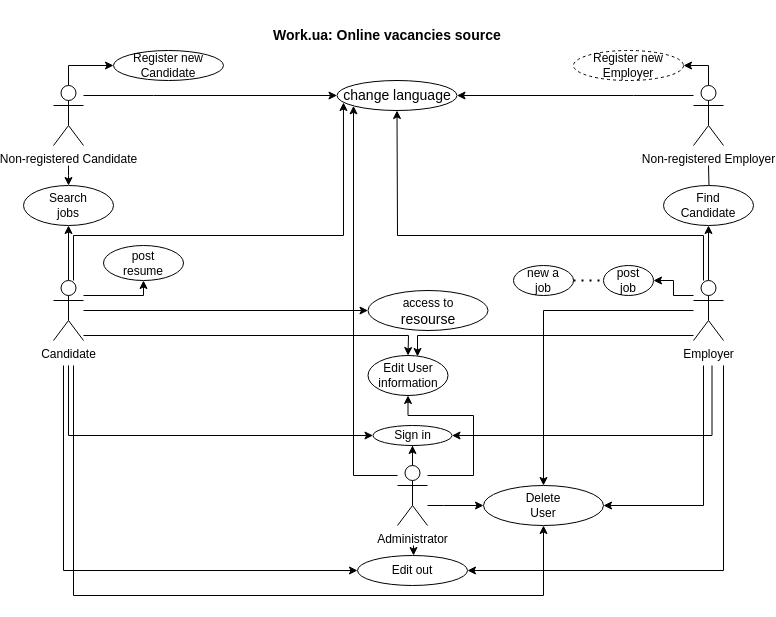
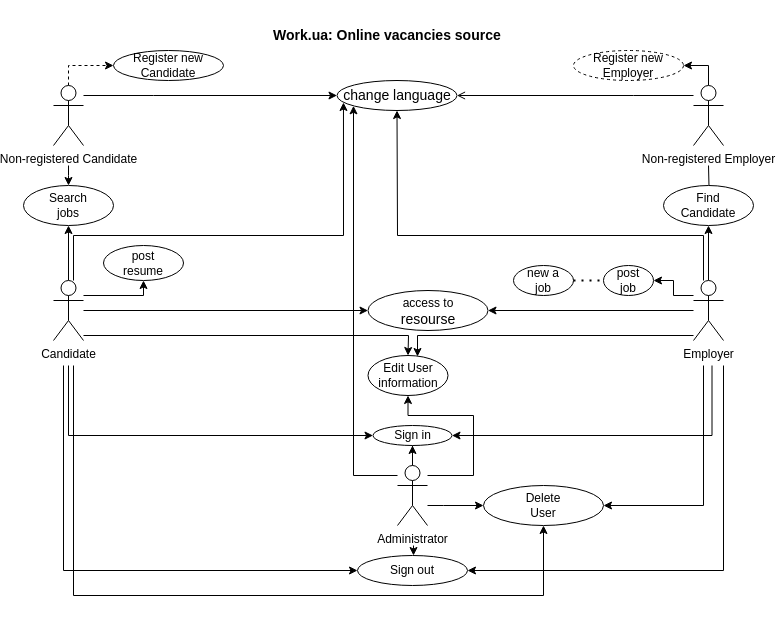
(78, 66) -> (78, 66)
(465, 96) -> (463, 96)
(544, 394) -> (520, 311)
(413, 571) -> (413, 571)
